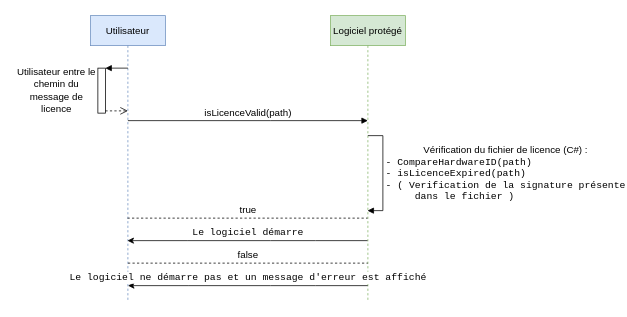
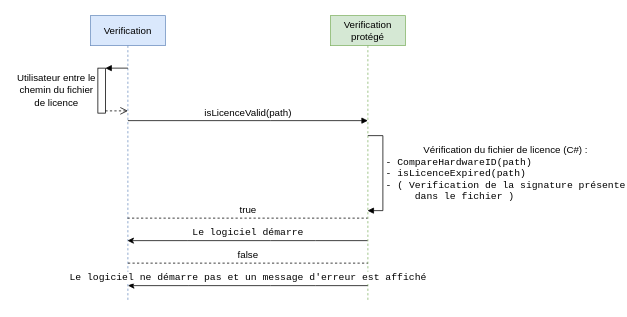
(128, 30) -> (128, 30)
(368, 30) -> (368, 30)
(57, 90) -> (57, 90)
